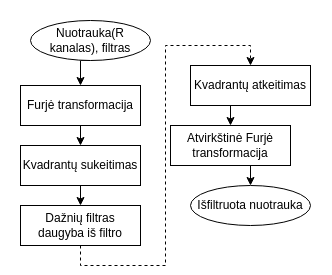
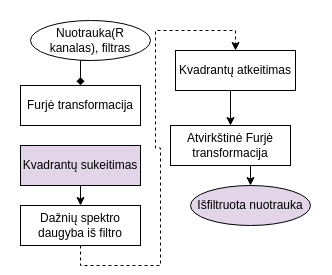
(81, 77) -> (81, 77)
(251, 86) -> (236, 71)
(81, 132) -> none
(81, 166) -> (81, 166)
(251, 206) -> (251, 206)
(81, 226) -> (81, 226)
